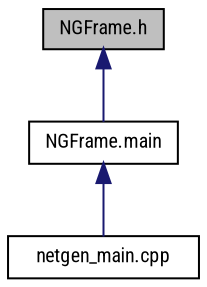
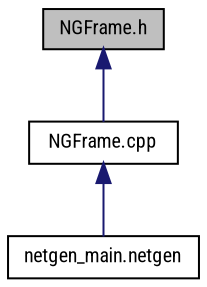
(104, 143) -> (104, 143)
(104, 257) -> (104, 257)
